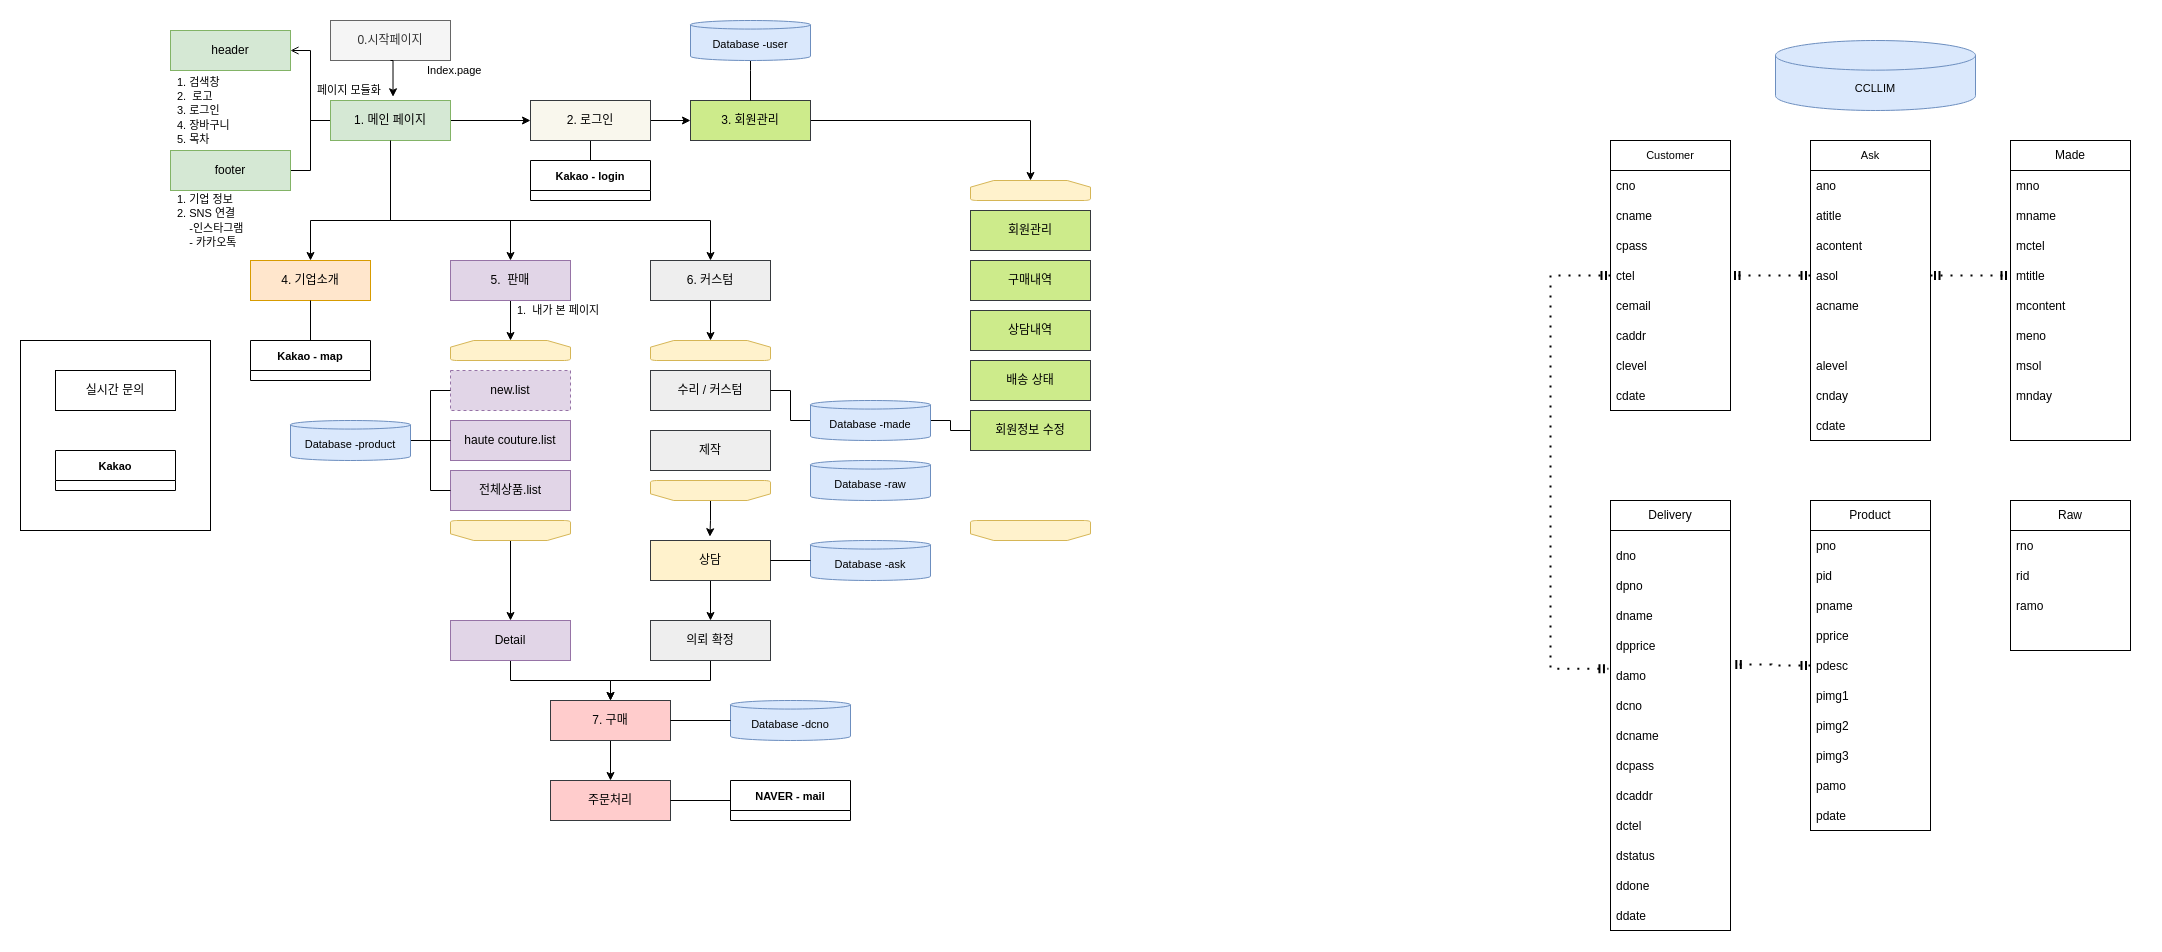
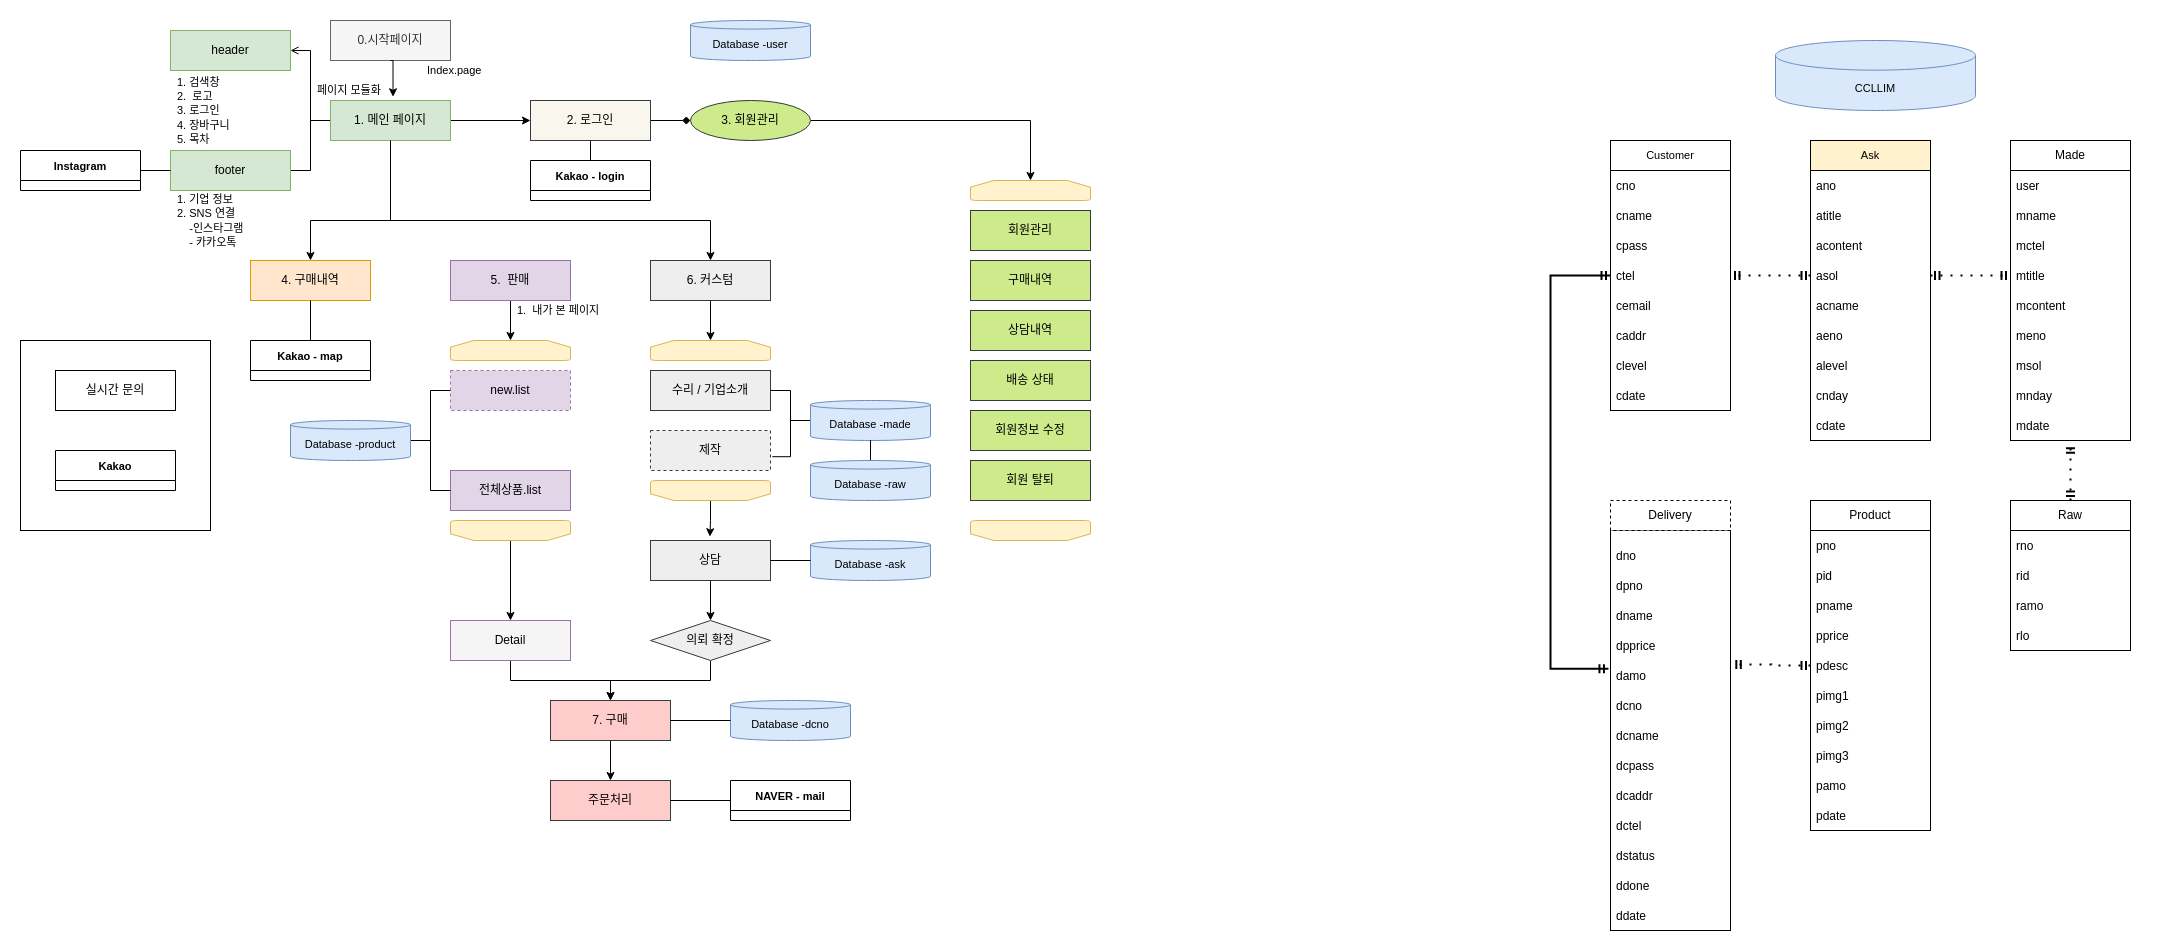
(751, 81) -> none
(682, 121) -> (682, 121)
(751, 121) -> (751, 121)
(1871, 156) -> (1871, 156)
none -> (81, 171)
none -> (156, 171)
(2026, 186) -> (2029, 186)
(511, 238) -> none
(311, 281) -> (311, 281)
none -> (1871, 336)
(711, 391) -> (711, 391)
(951, 426) -> (791, 448)
none -> (2071, 426)
(441, 441) -> none
(511, 441) -> none
(711, 451) -> (711, 451)
none -> (871, 451)
(1551, 472) -> (1551, 472)
none -> (2071, 472)
none -> (1031, 481)
(1671, 516) -> (1671, 516)
(711, 561) -> (711, 561)
none -> (2071, 636)
(511, 641) -> (511, 641)
(711, 641) -> (711, 641)
